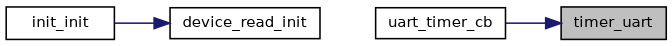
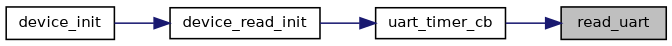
(60, 23) -> (60, 23)
none -> (340, 23)
(614, 23) -> (614, 23)
